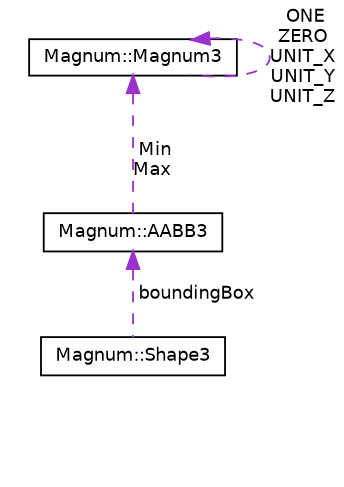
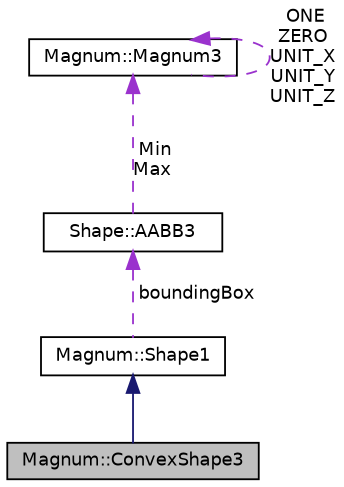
(133, 232) -> (133, 232)
(133, 356) -> (133, 356)
none -> (133, 461)
